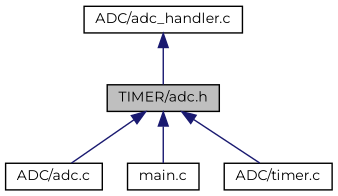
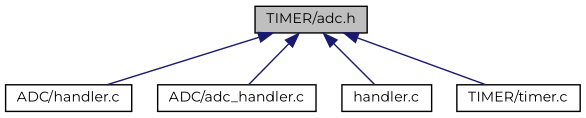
(163, 66) -> (269, 64)
(54, 177) -> (69, 98)
(163, 177) -> (387, 98)
(278, 177) -> (519, 98)
